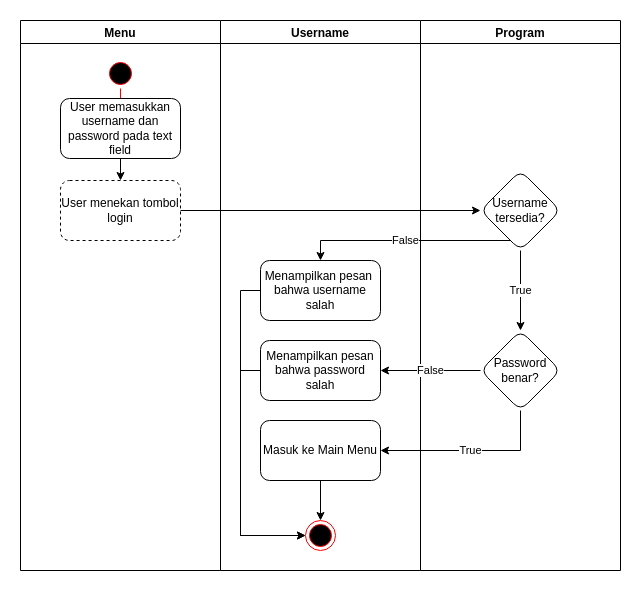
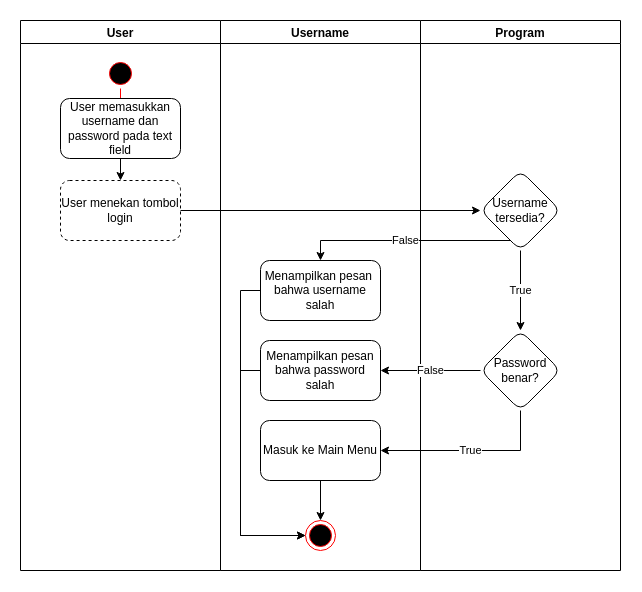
(120, 33) -> (120, 33)
